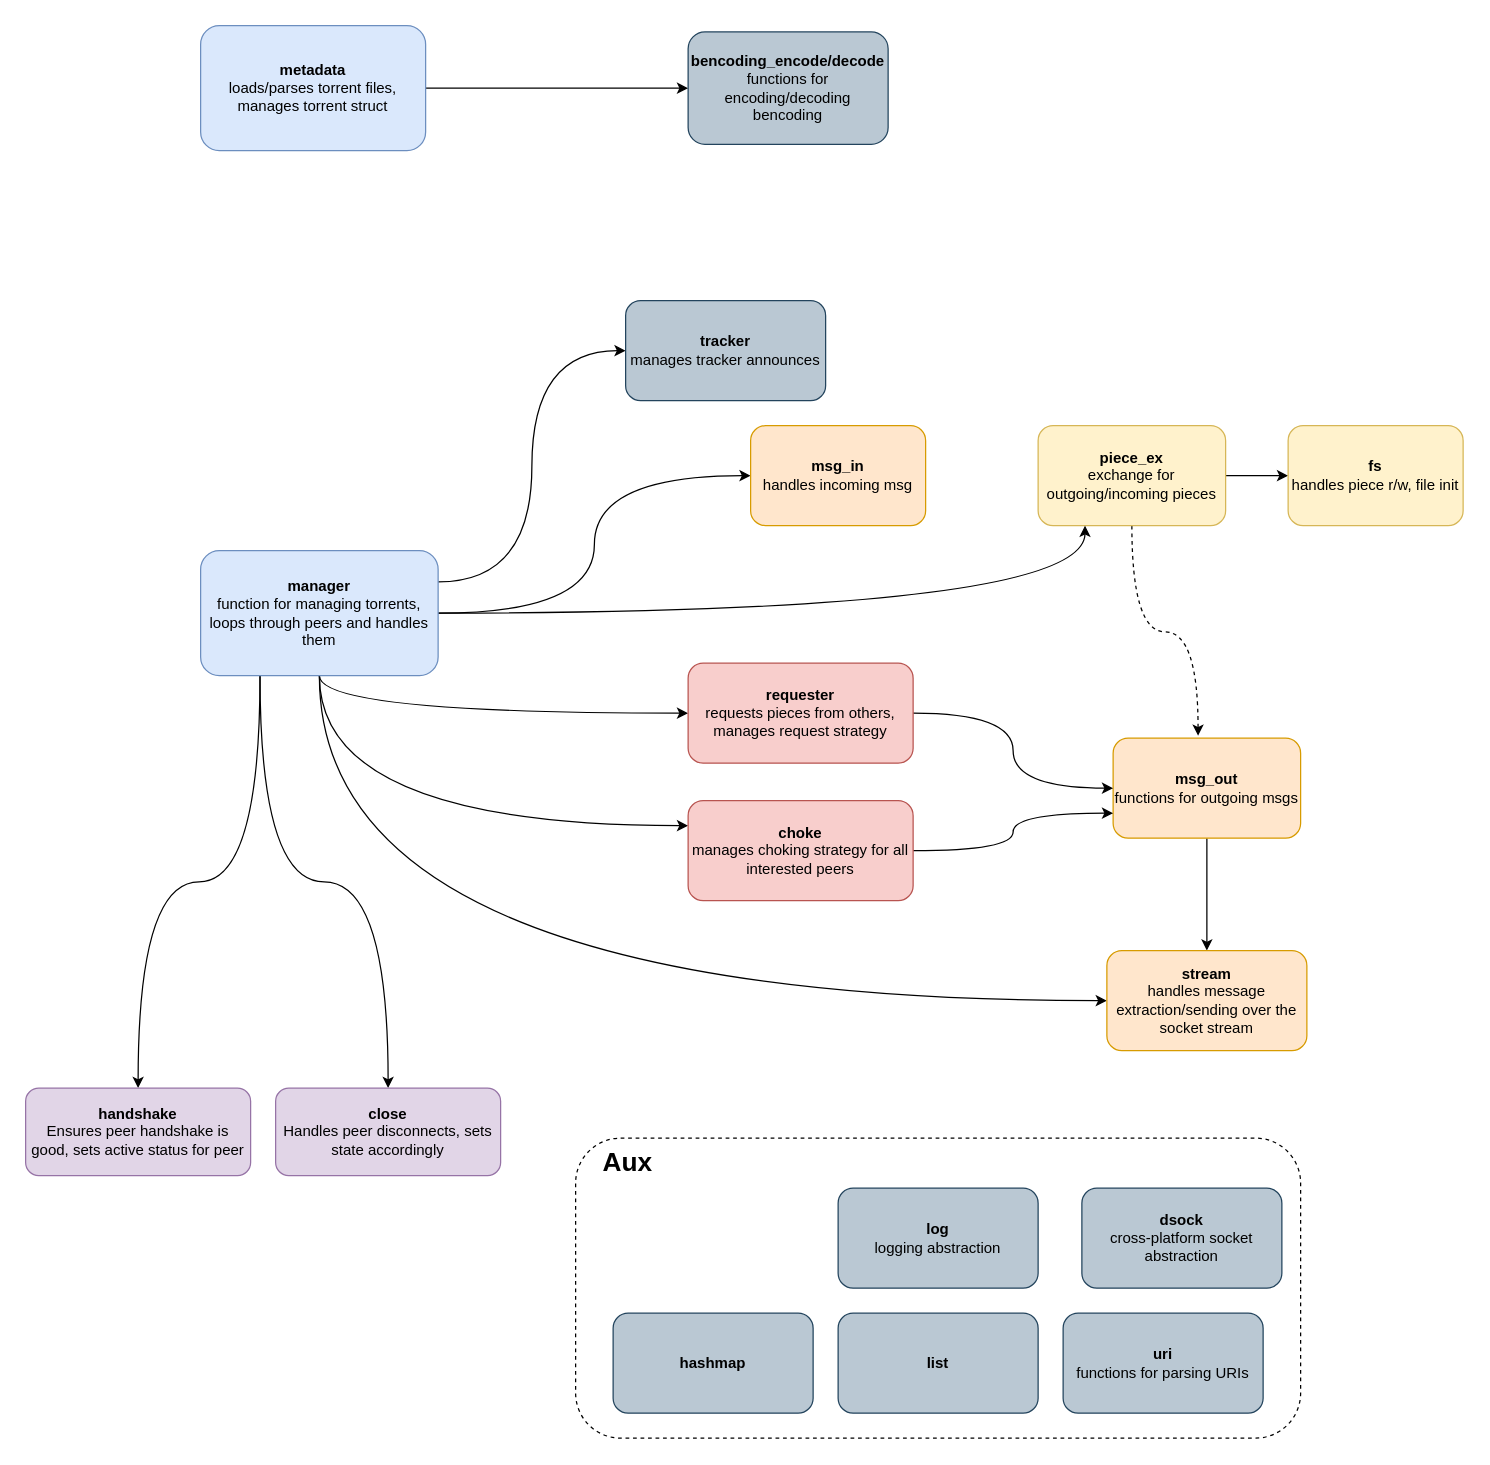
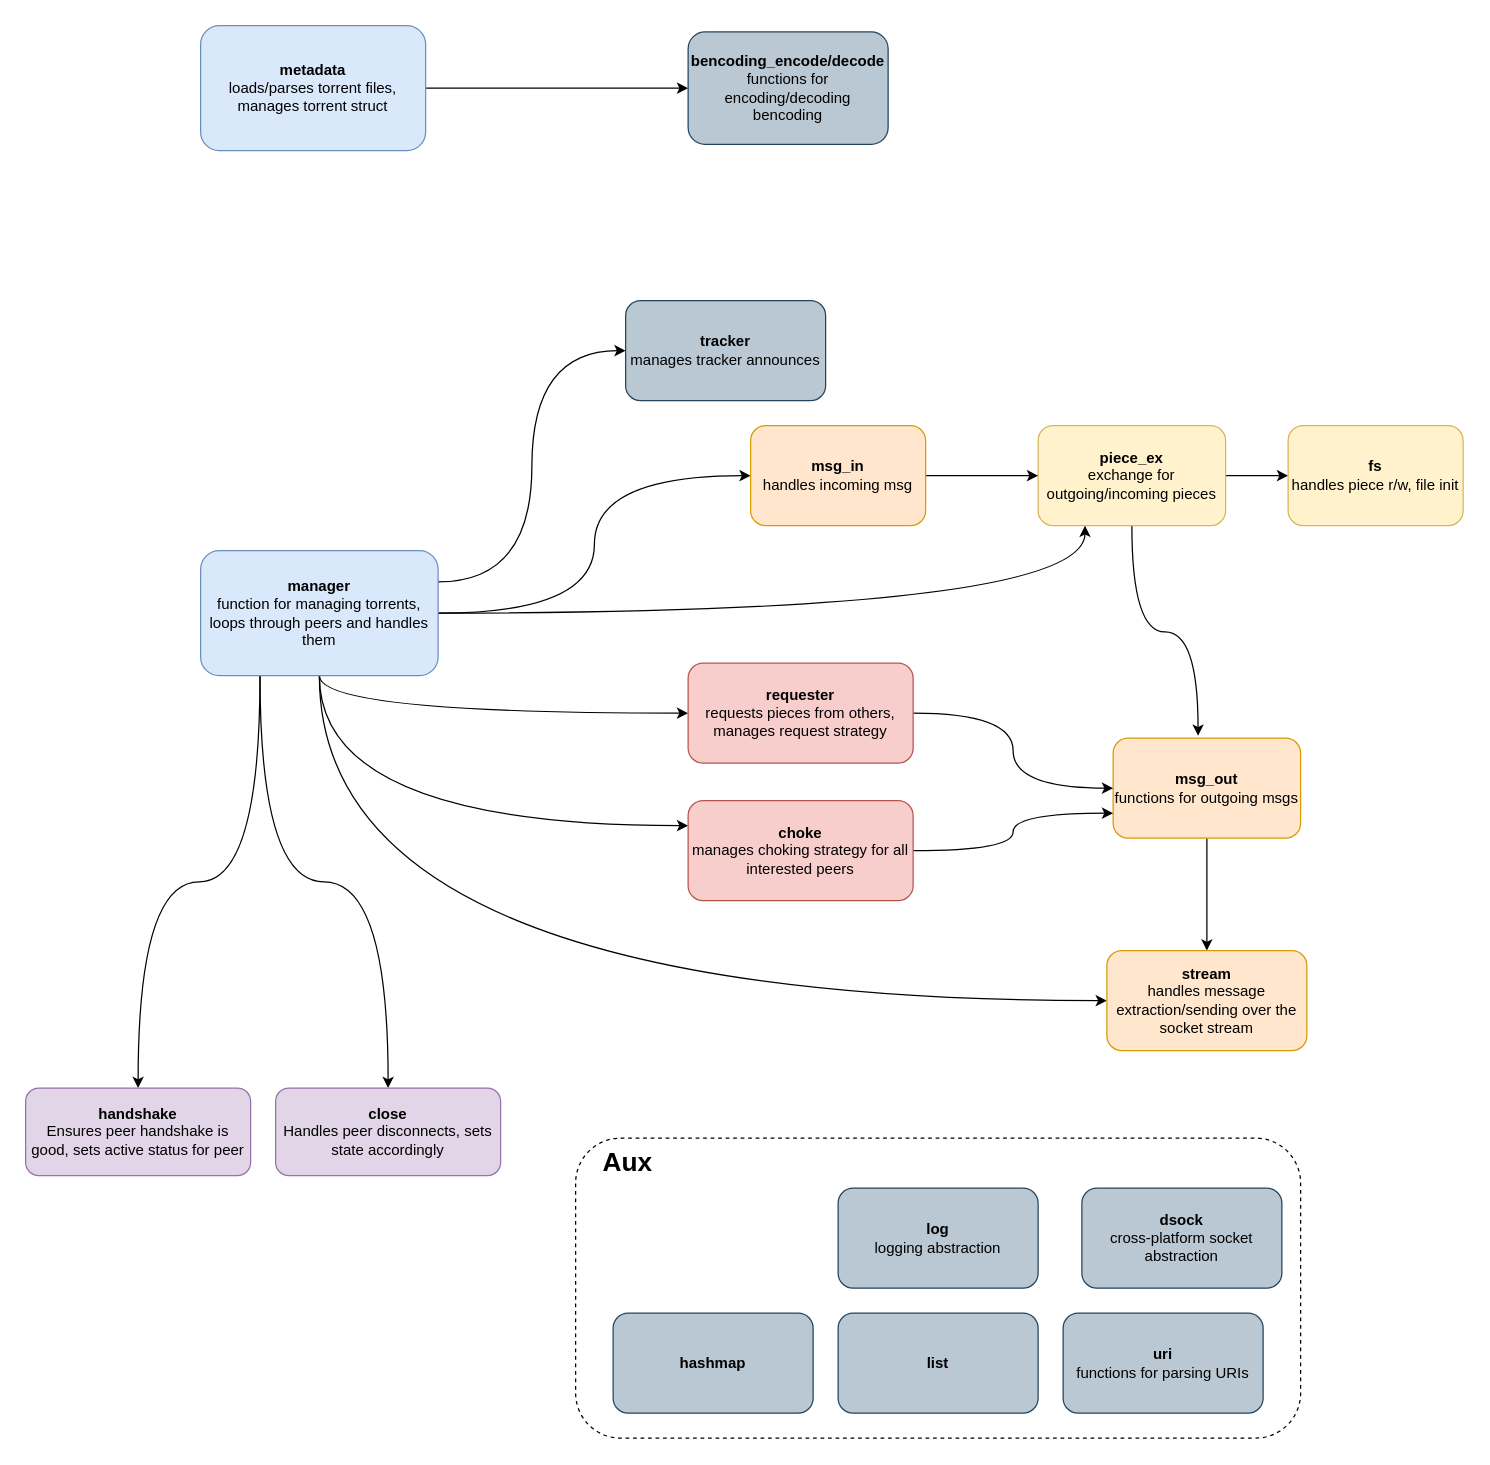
none -> (978, 476)
(1157, 630) -> (1157, 630)
